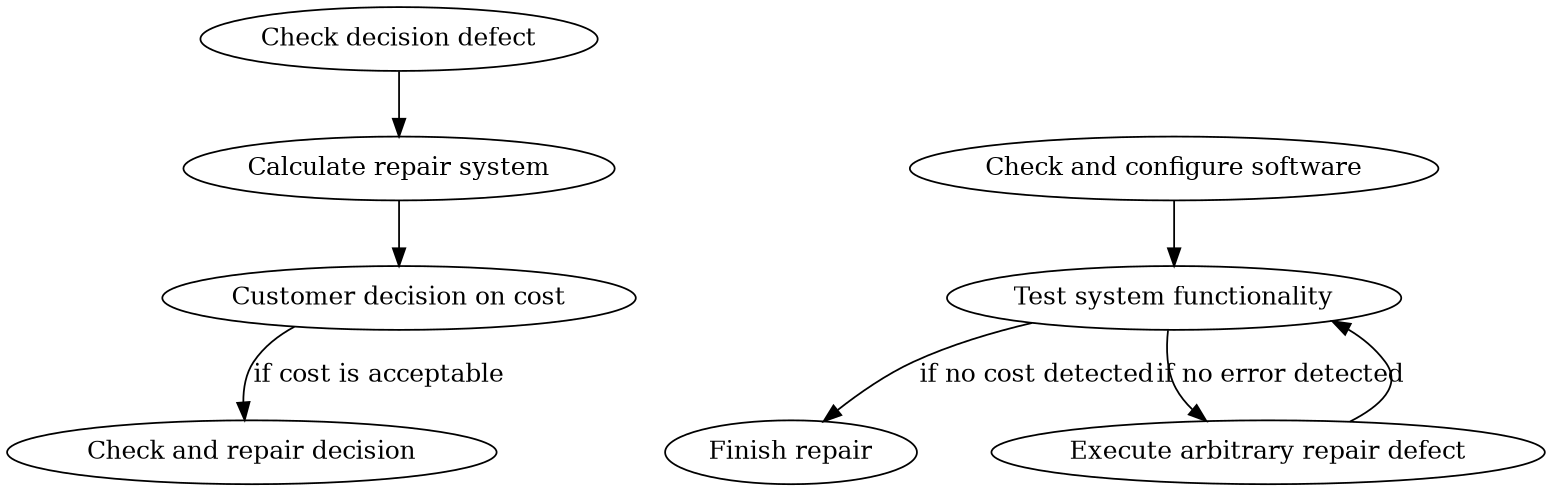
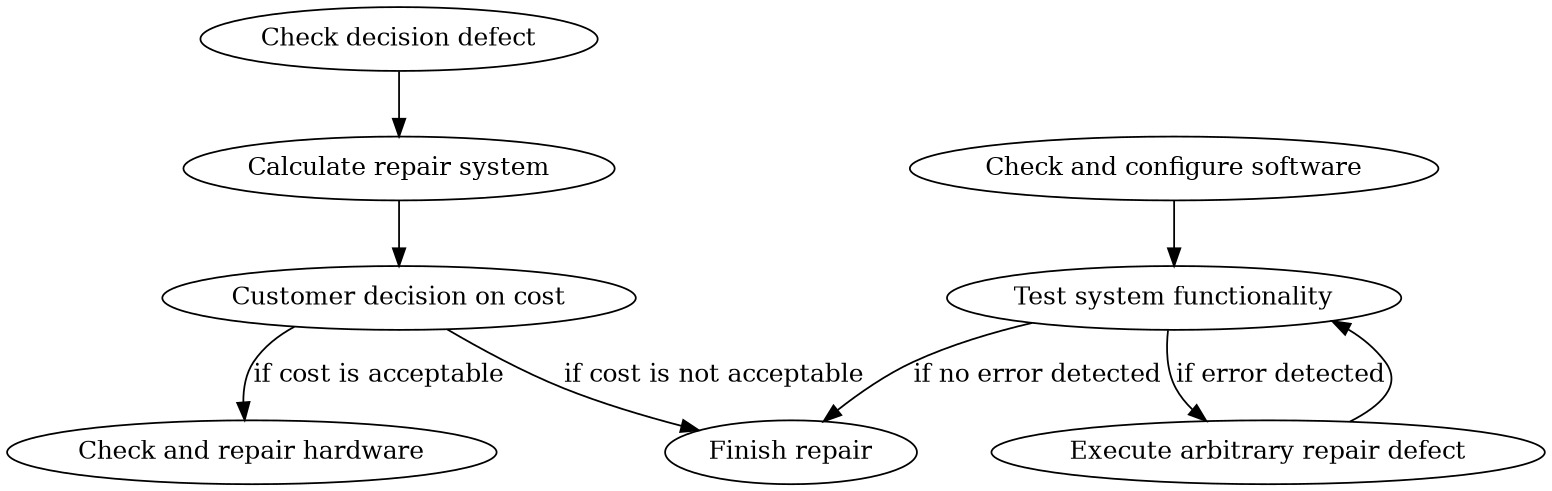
(1038, 375) -> (1038, 375)
(1281, 375) -> (1281, 375)
none -> (561, 387)
(252, 452) -> (252, 452)
